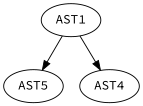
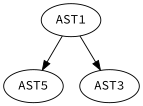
(110, 86) -> (110, 86)
